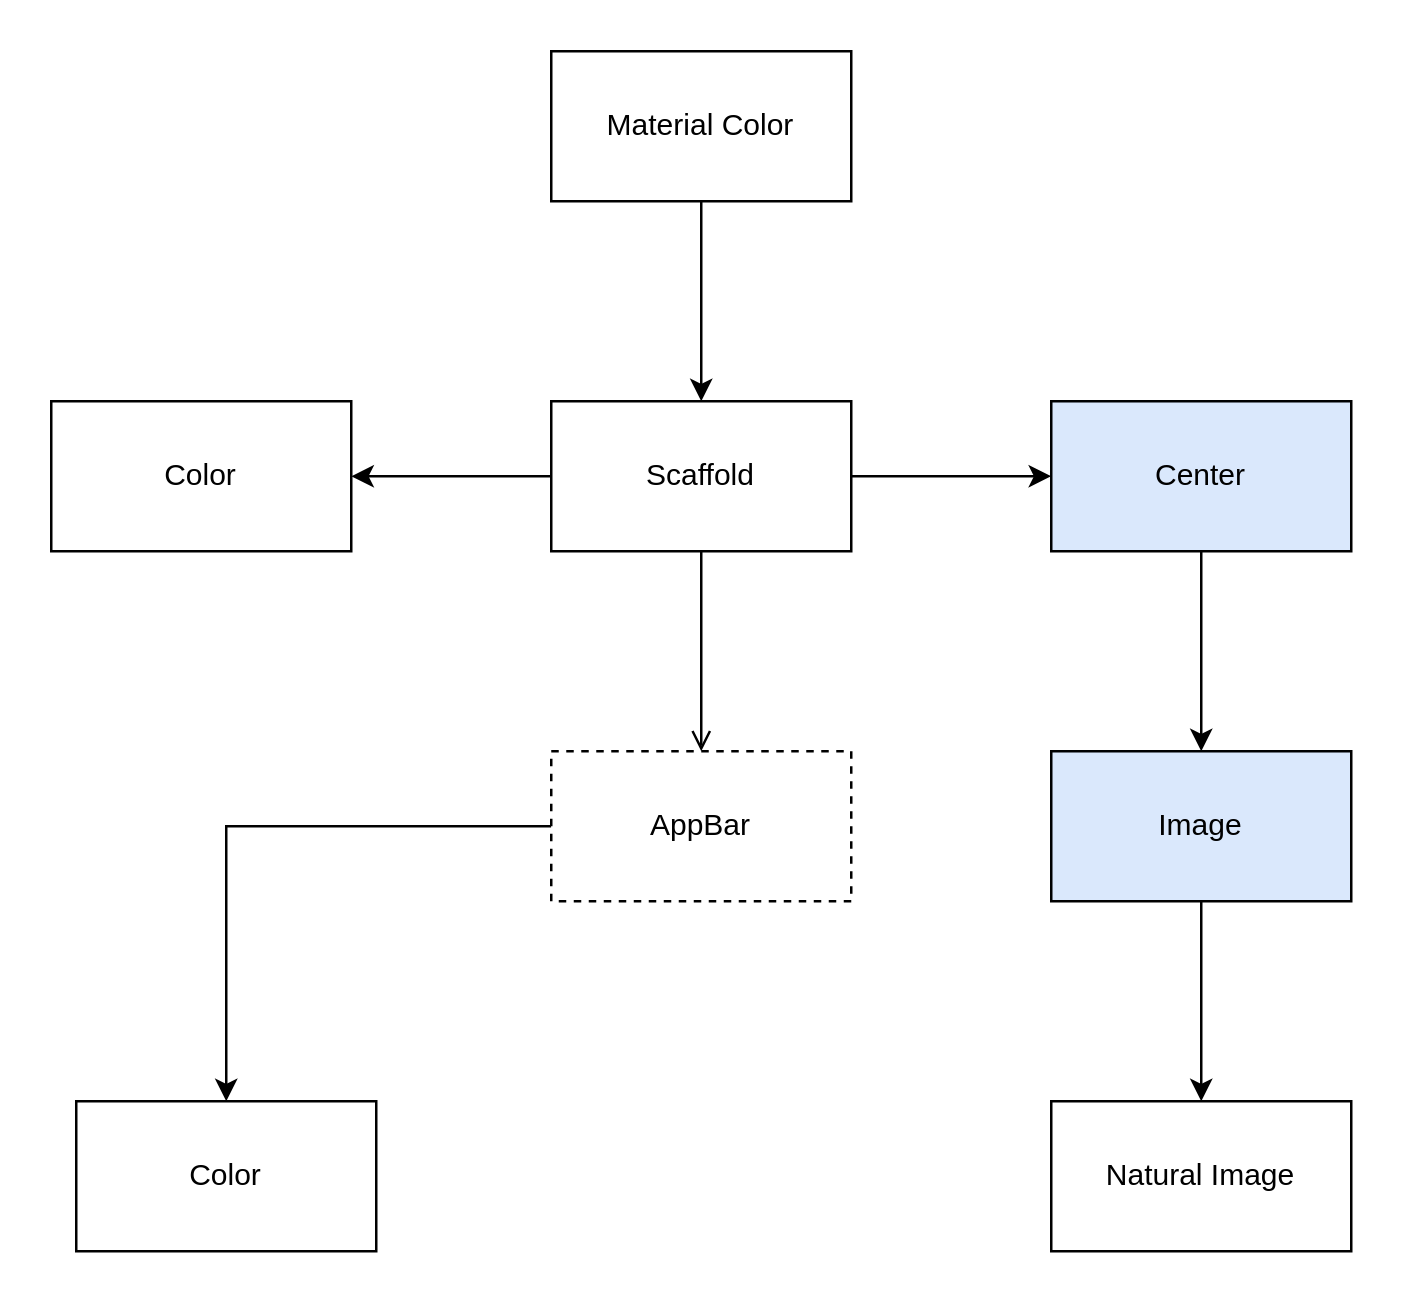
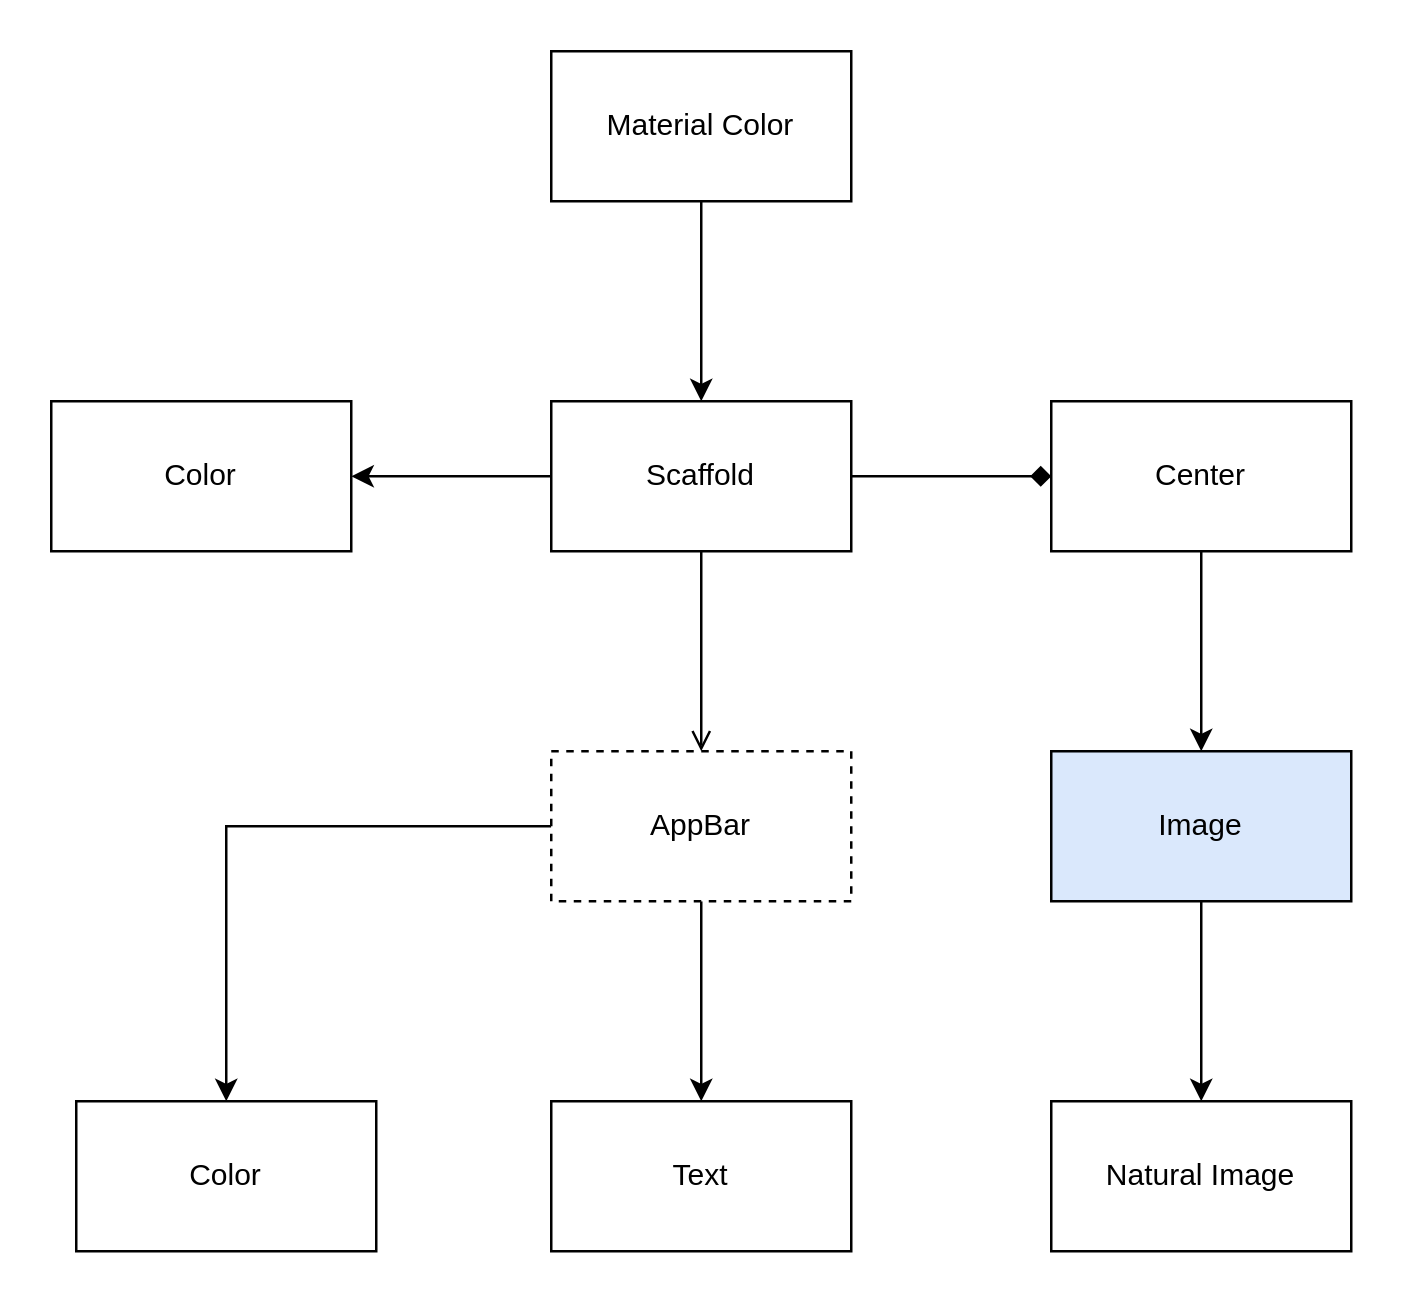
(1032, 476) -> (1031, 476)
(1201, 476) -> (1201, 476)
none -> (701, 993)
none -> (701, 1176)
